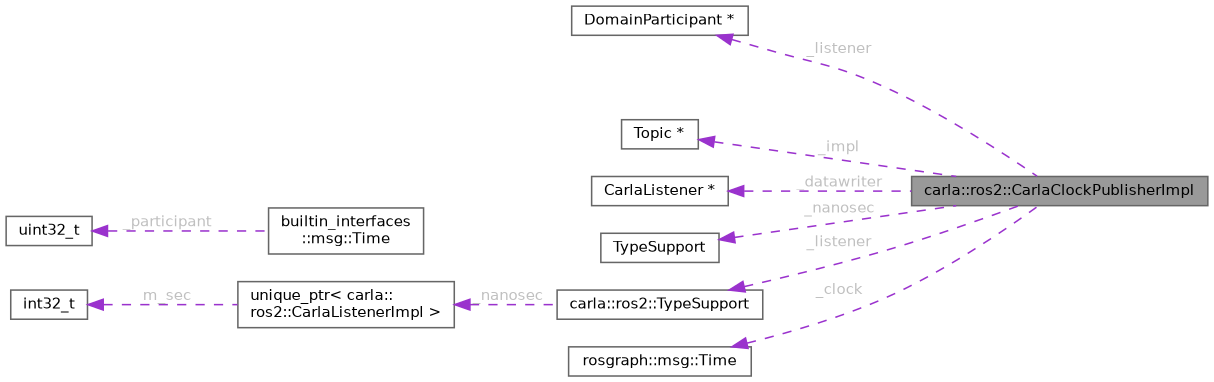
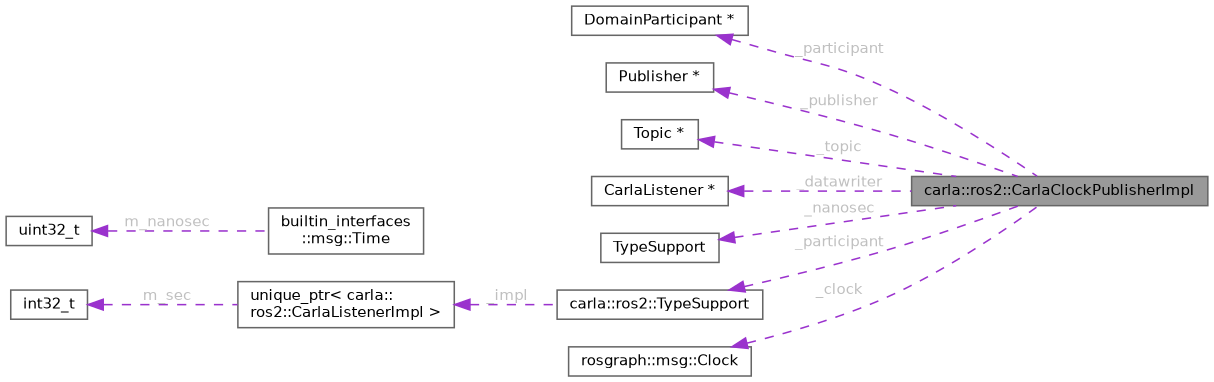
(837, 49) -> (837, 49)
none -> (660, 78)
(837, 147) -> (837, 147)
(165, 223) -> (165, 223)
(837, 242) -> (837, 242)
(506, 296) -> (506, 296)
(660, 361) -> (660, 361)
